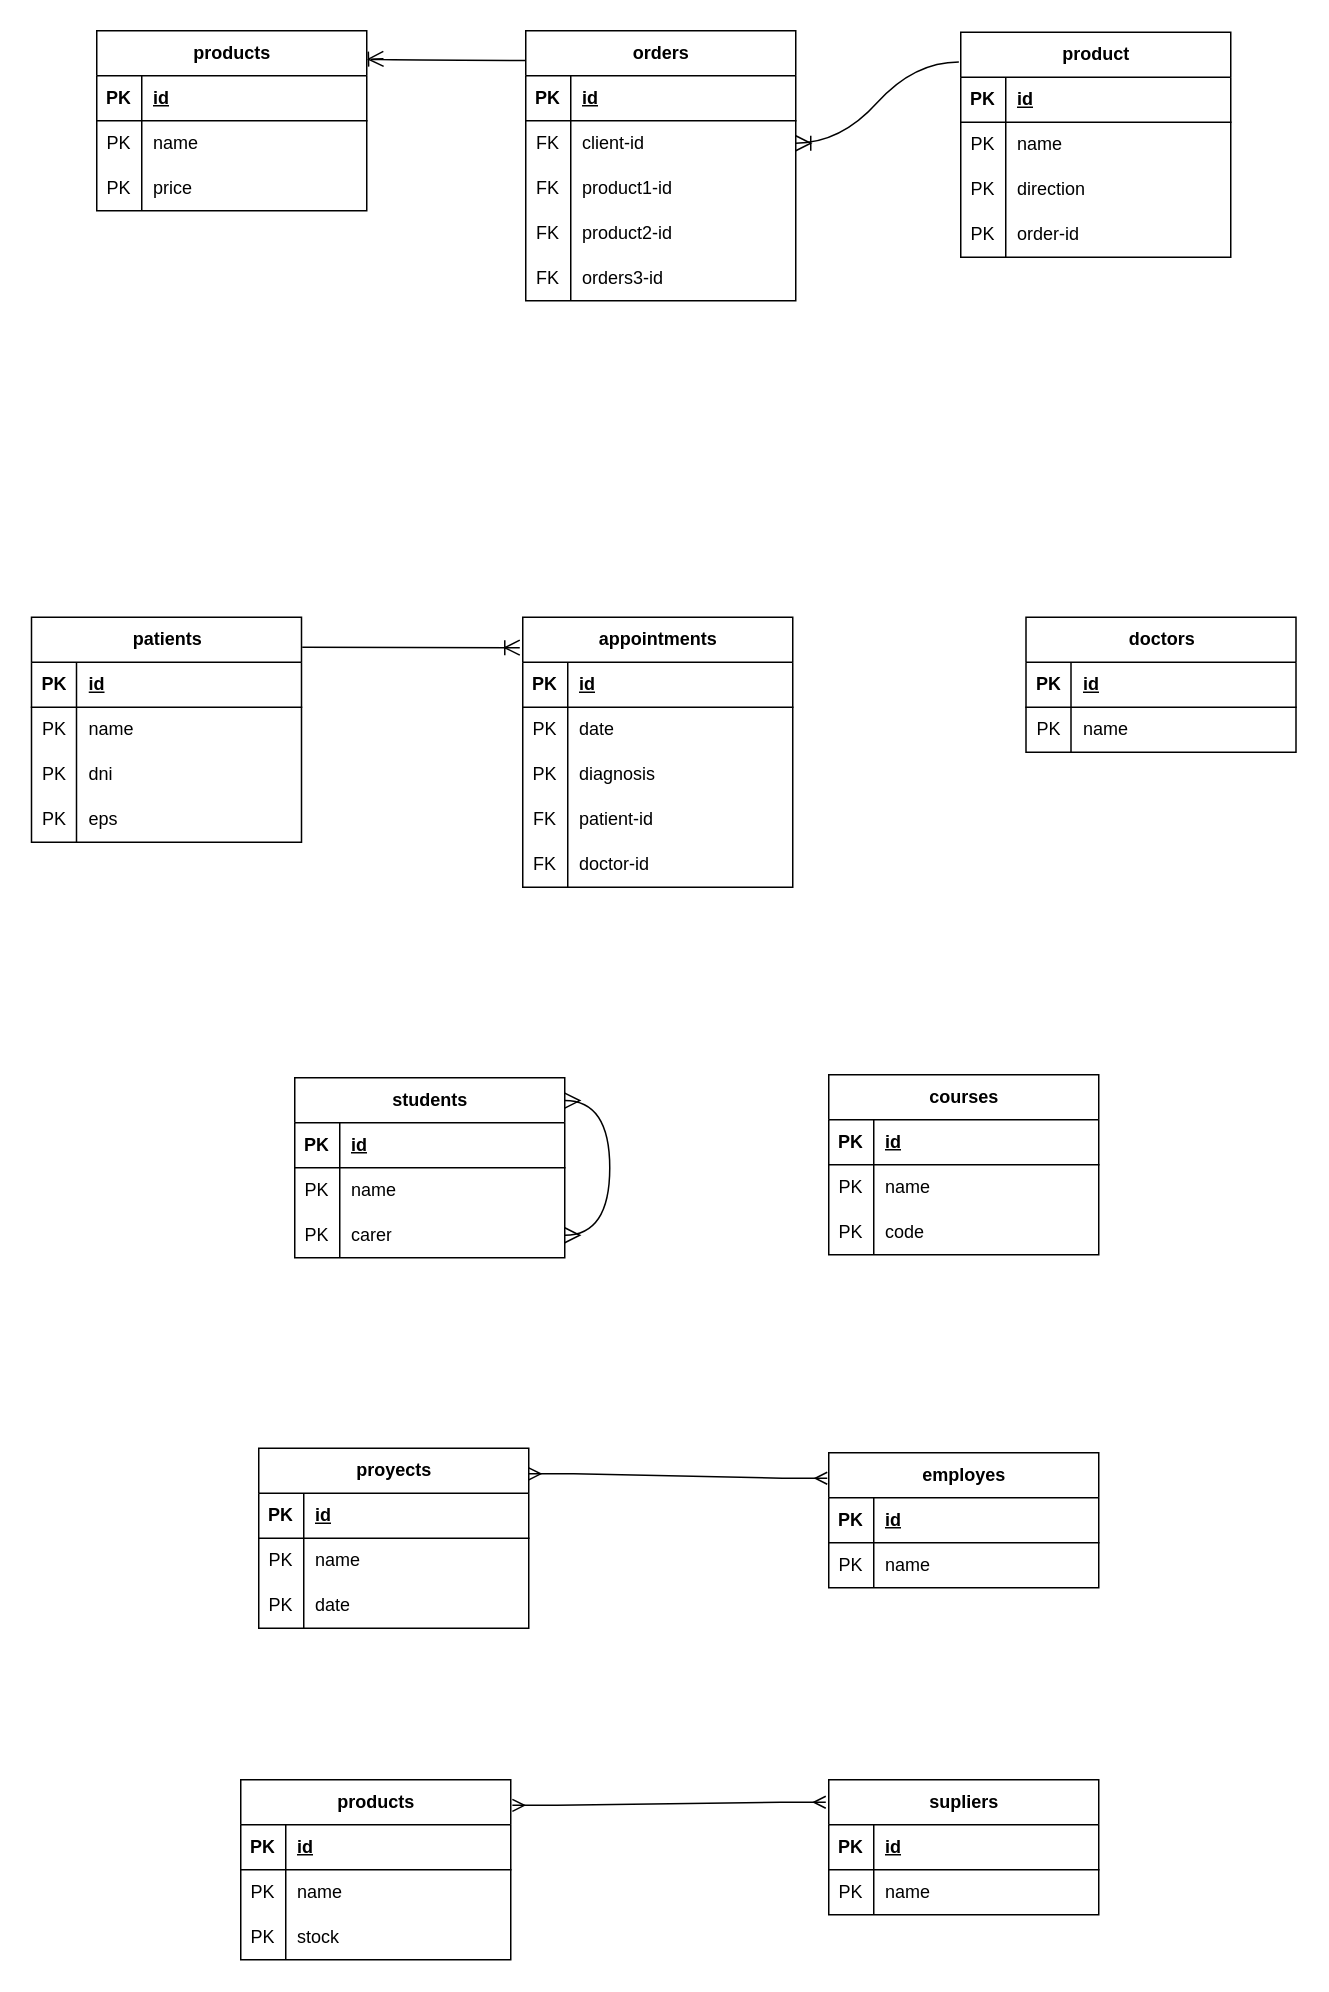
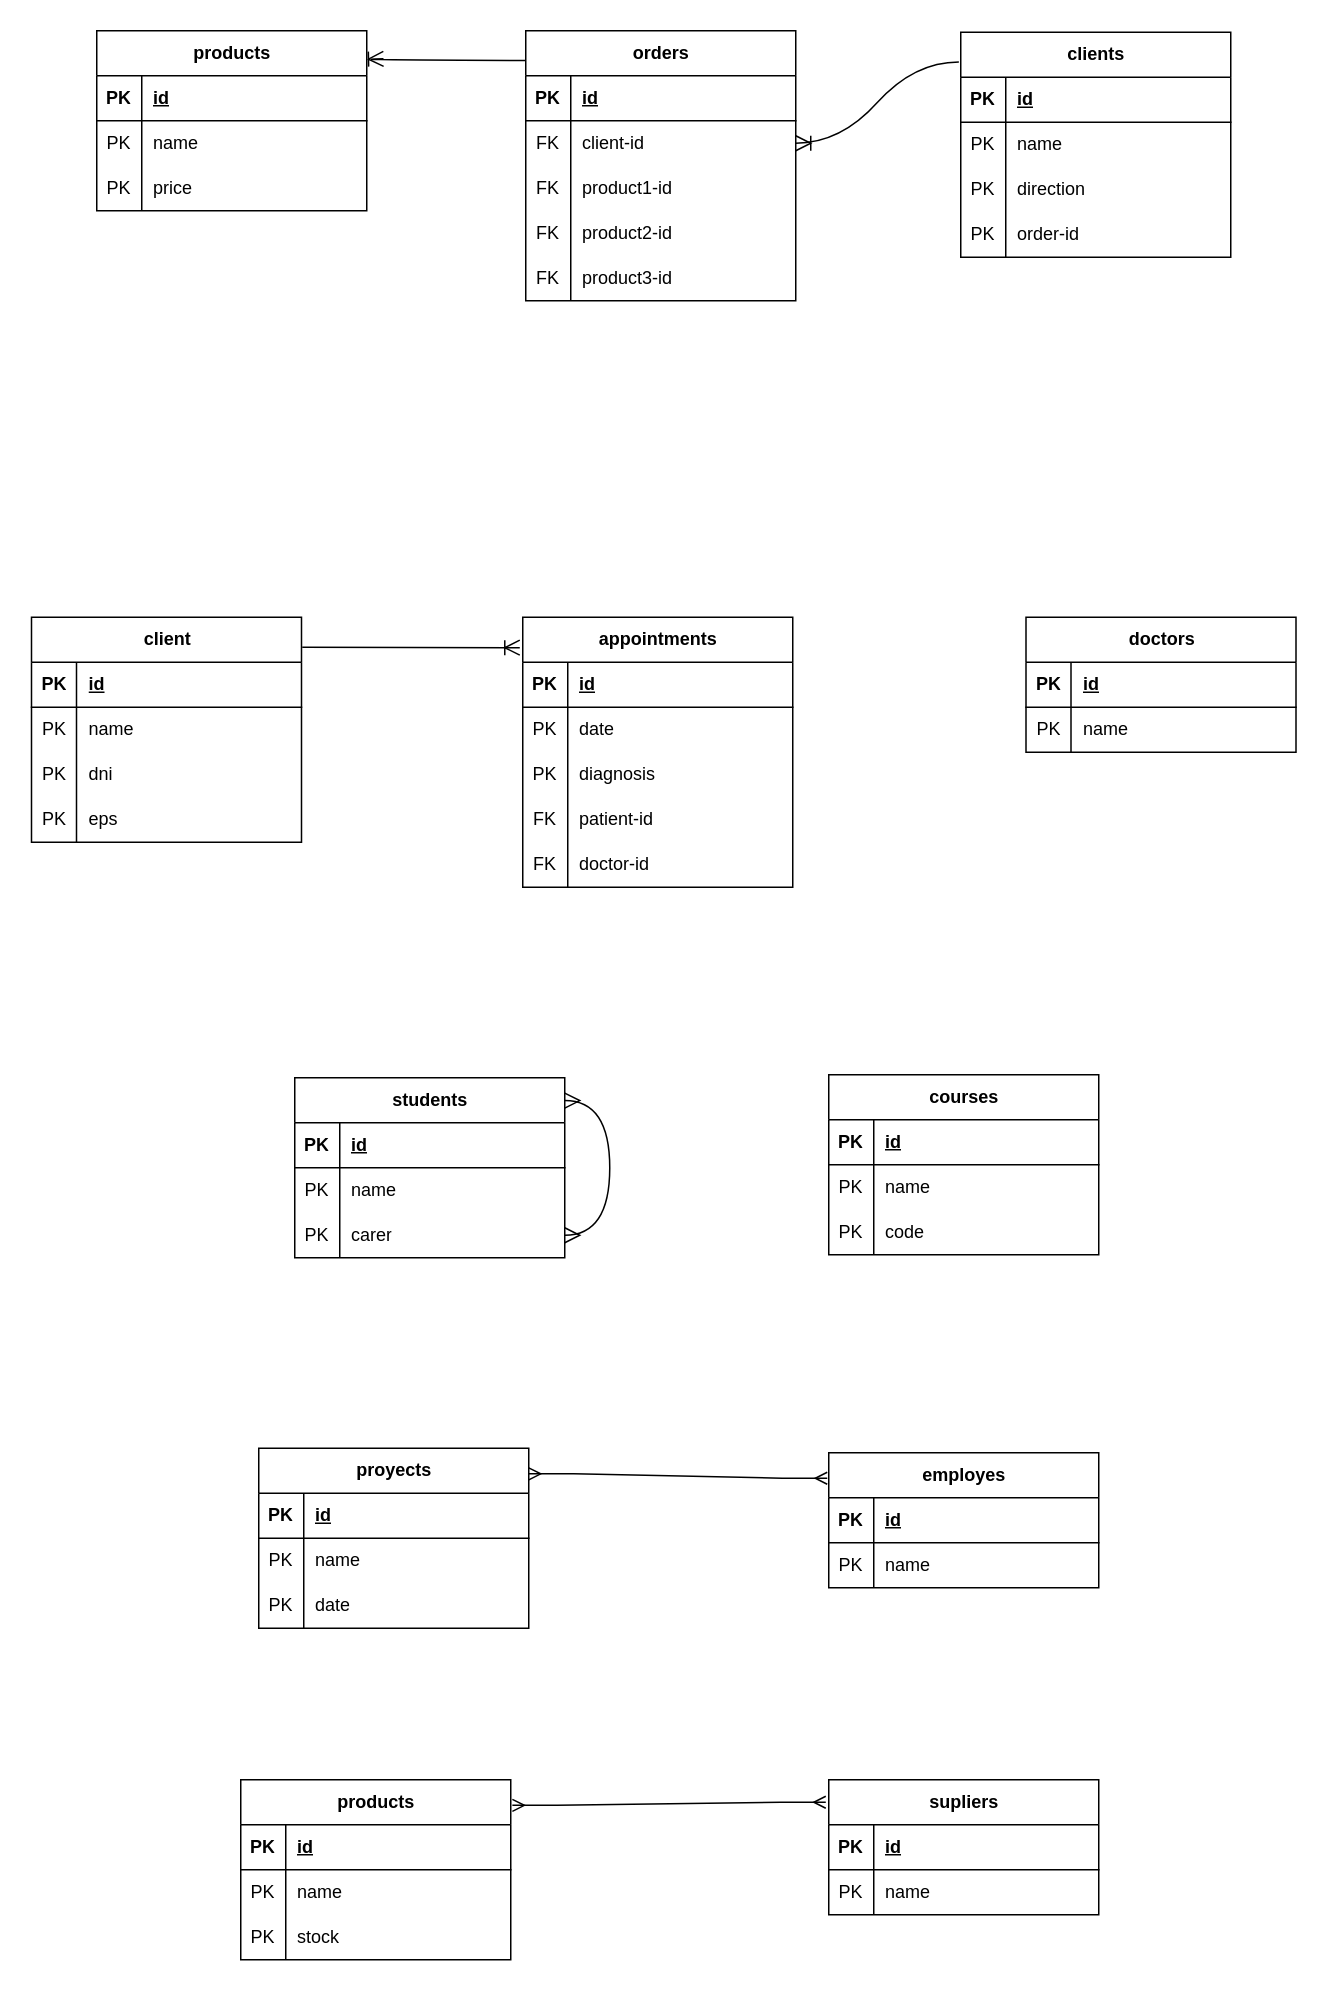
(1097, 55) -> (1097, 55)
(631, 278) -> (636, 278)
(168, 640) -> (168, 640)
